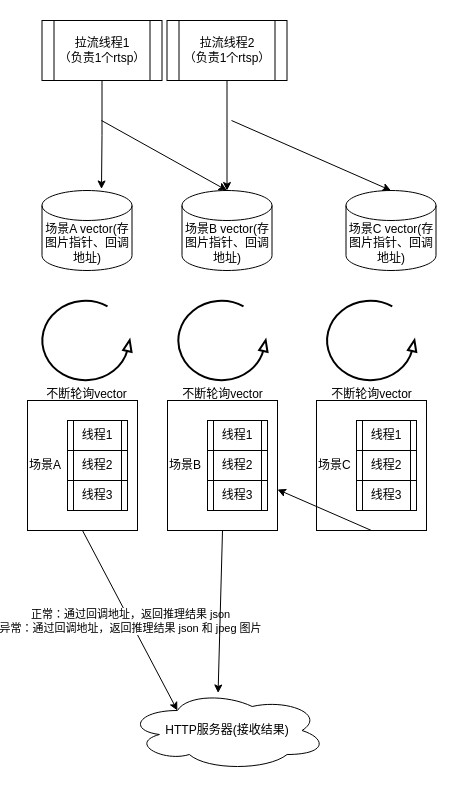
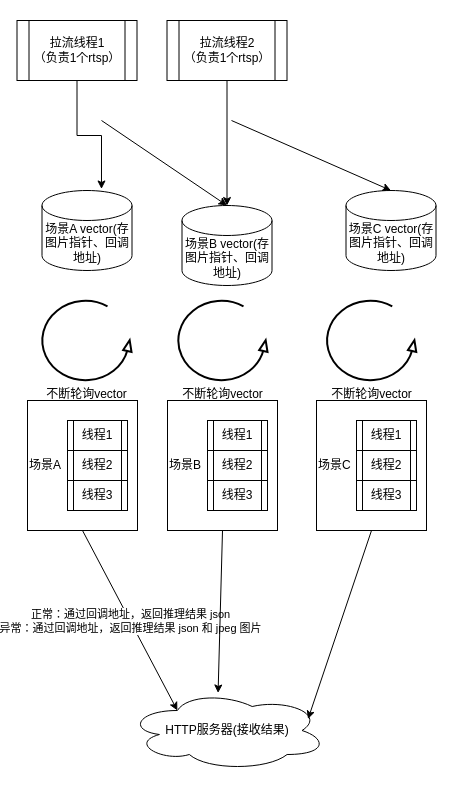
(102, 51) -> (77, 51)
(227, 231) -> (227, 246)
(327, 511) -> (341, 622)
